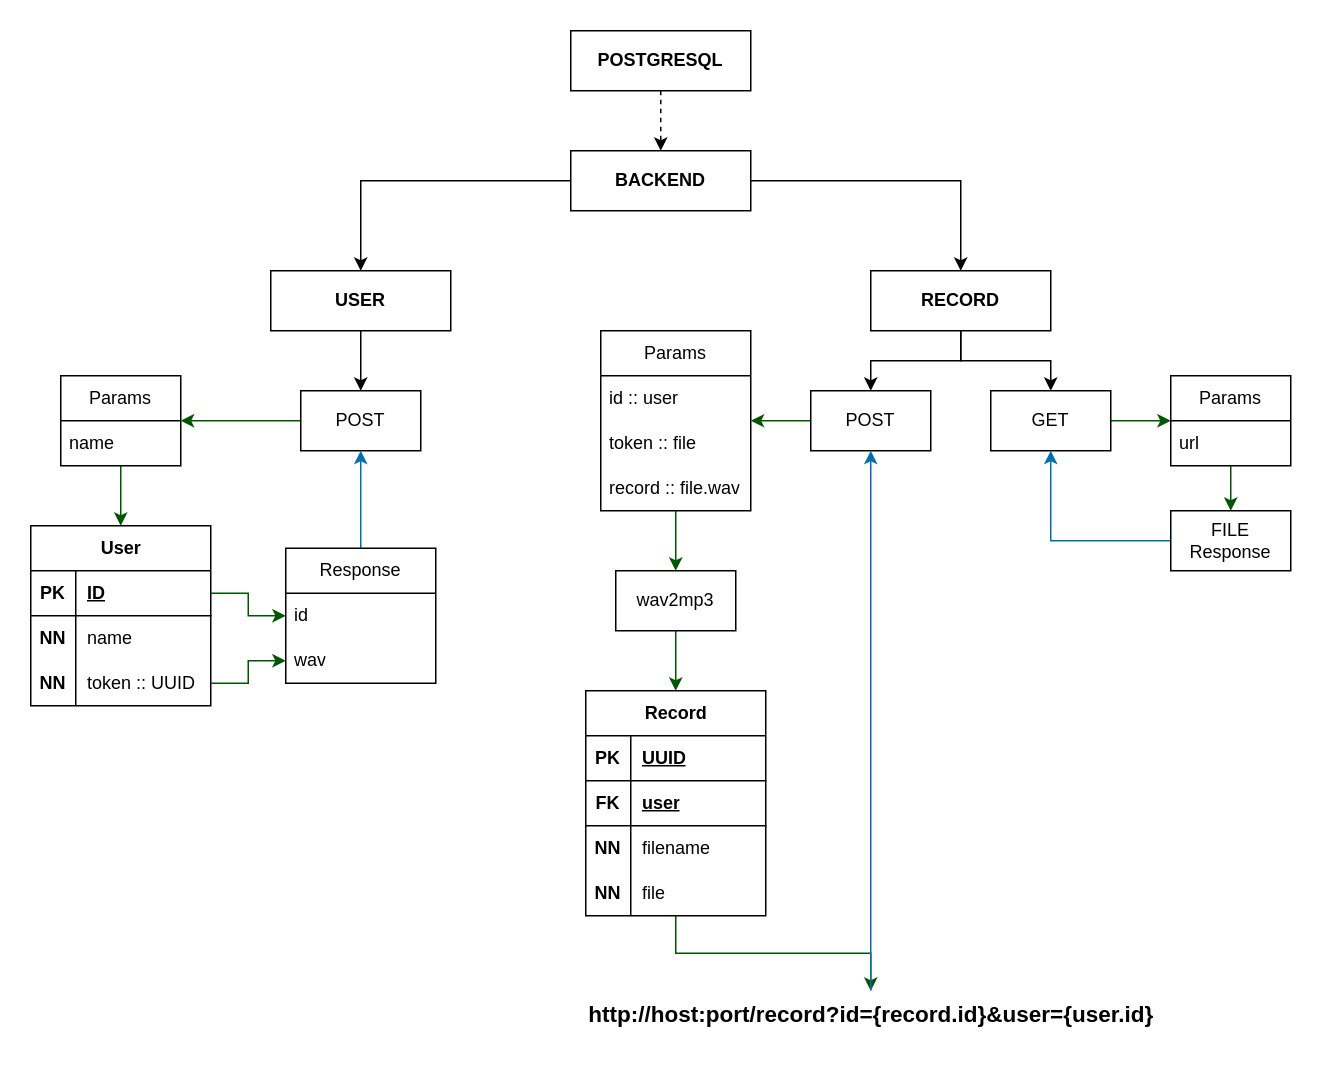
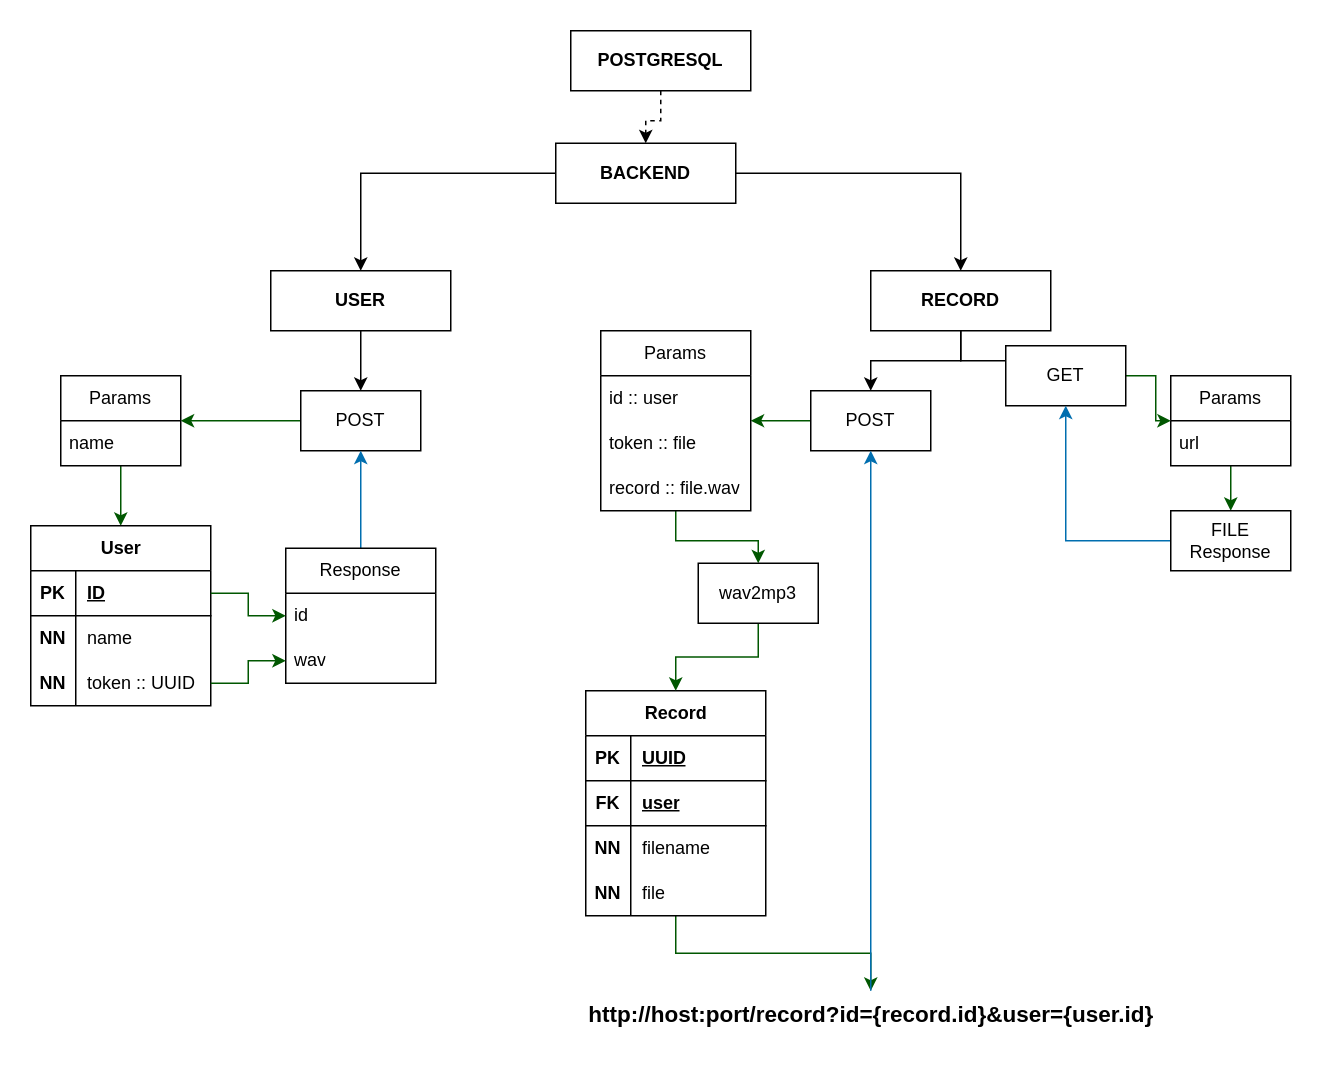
(661, 181) -> (646, 173)
(1051, 421) -> (1066, 376)
(676, 601) -> (758, 593)
